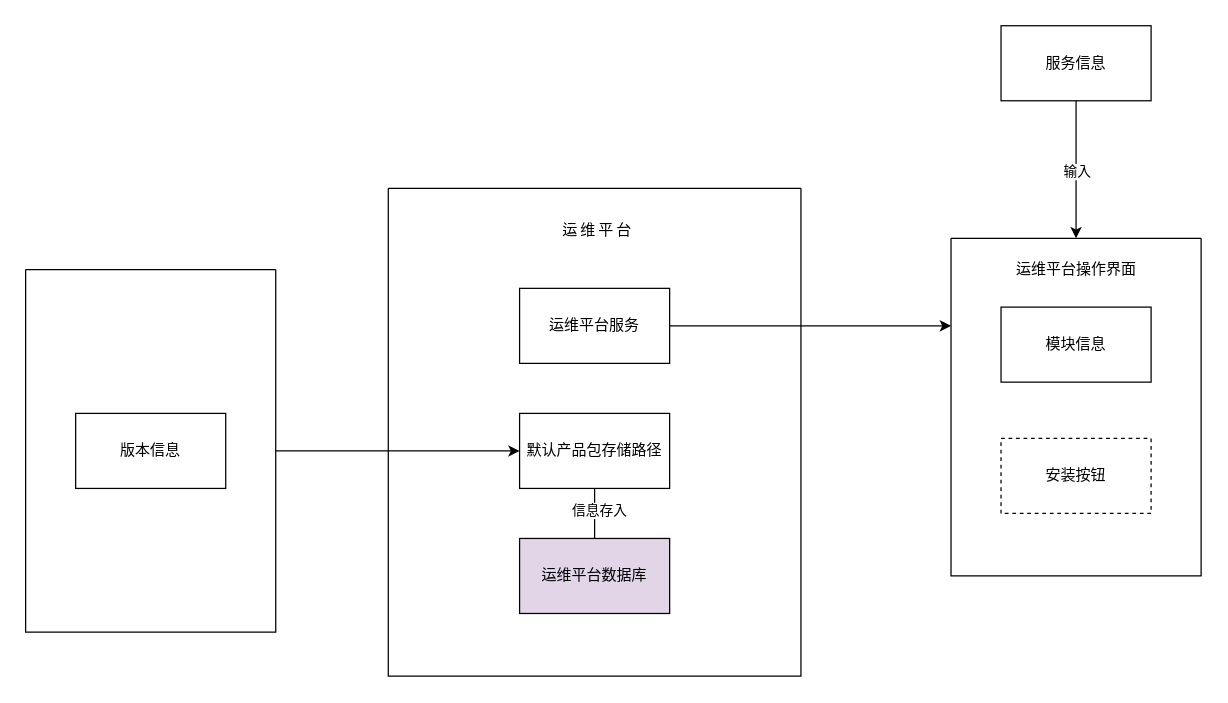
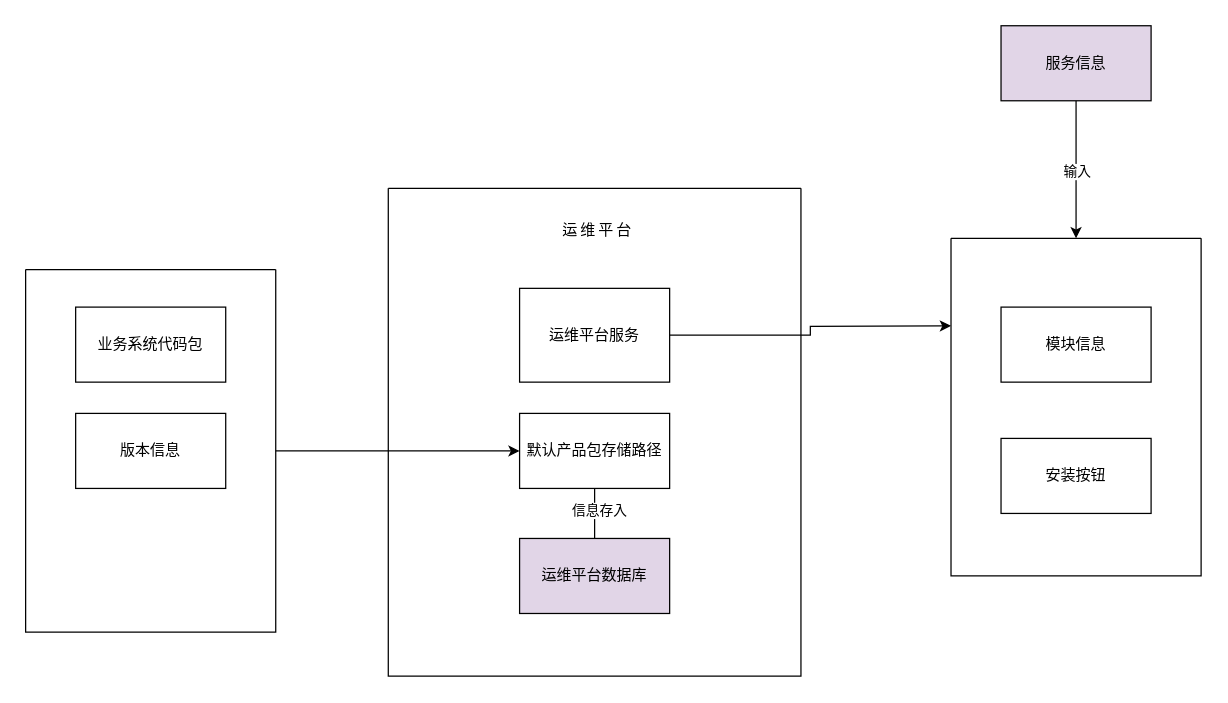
(1076, 63) -> (1076, 63)
(1076, 269) -> none
(594, 326) -> (594, 335)
none -> (151, 344)
(1076, 476) -> (1076, 476)
